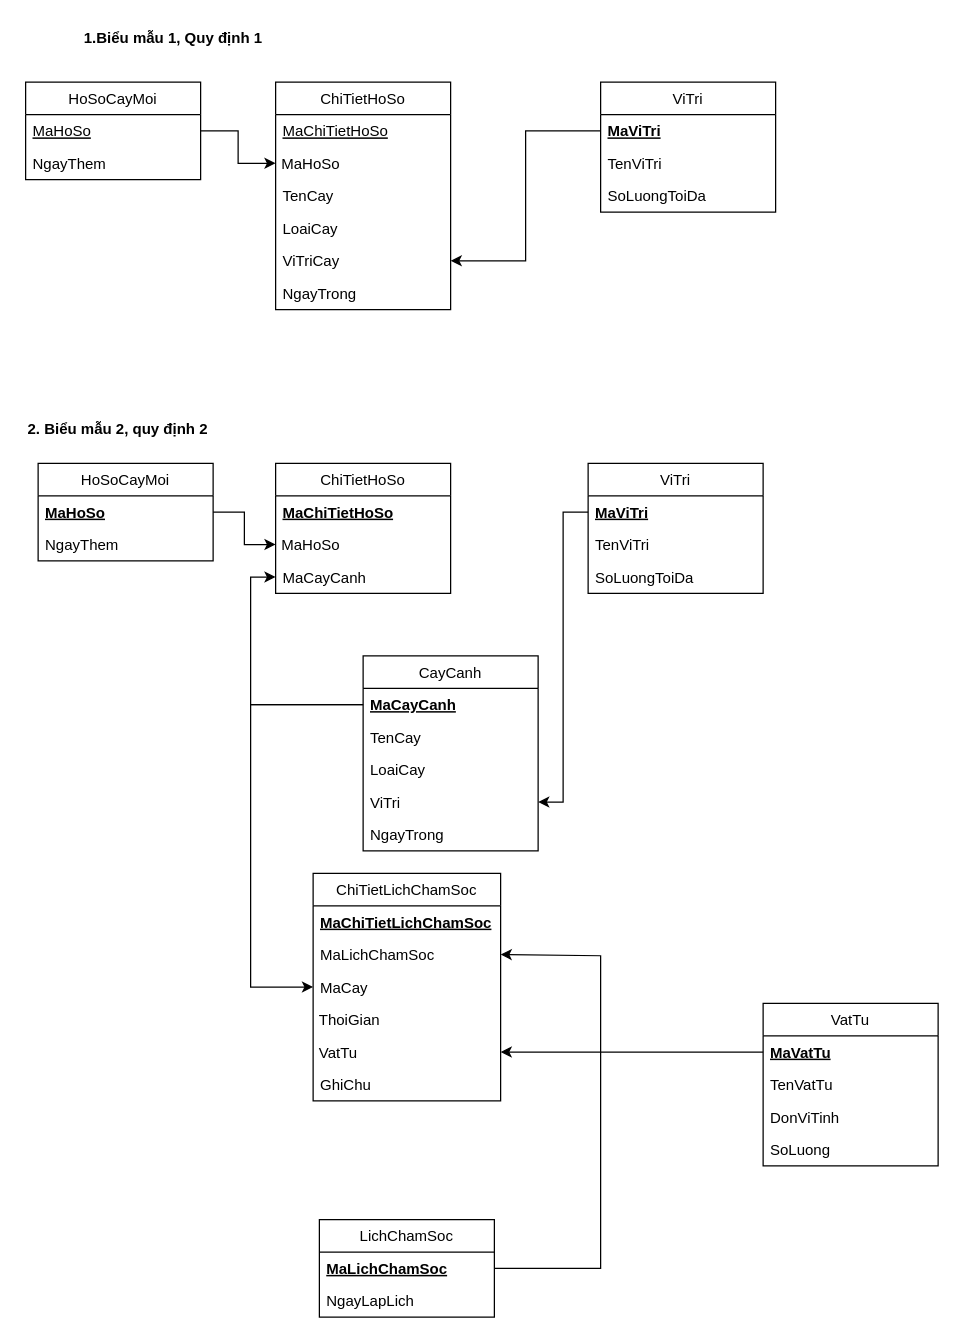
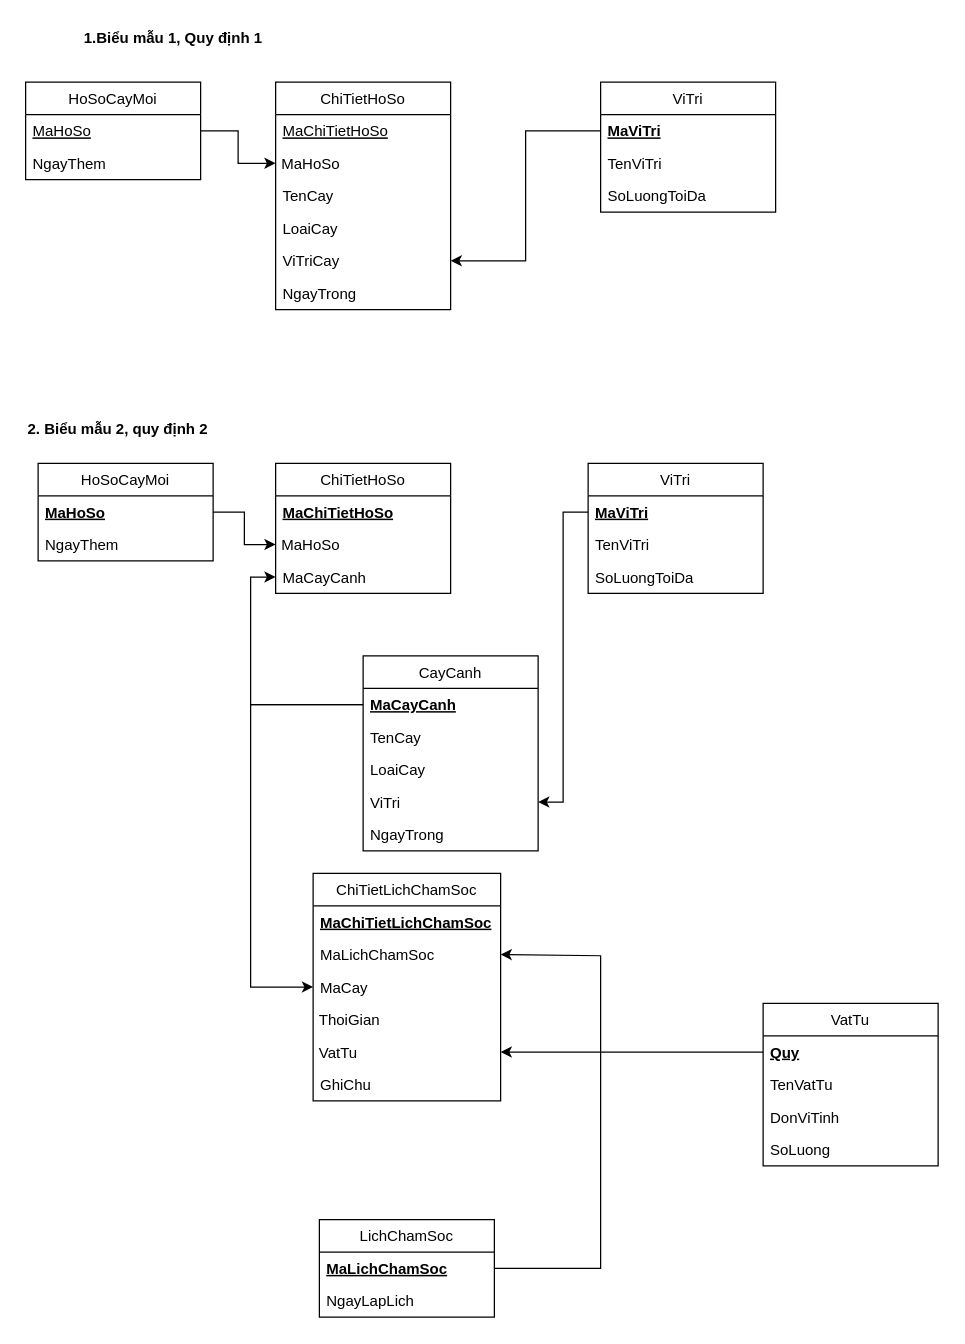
(799, 1053) -> (783, 1053)
